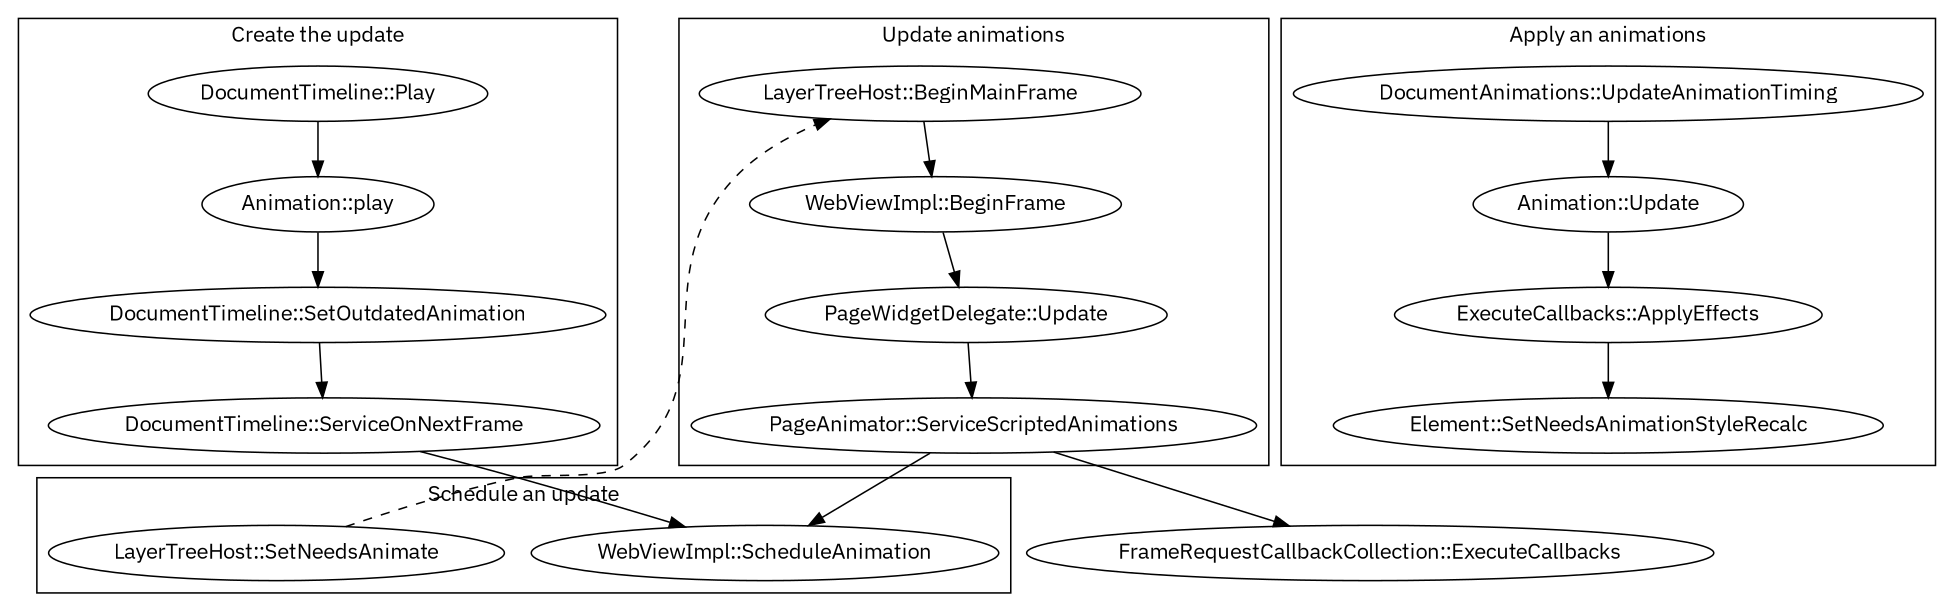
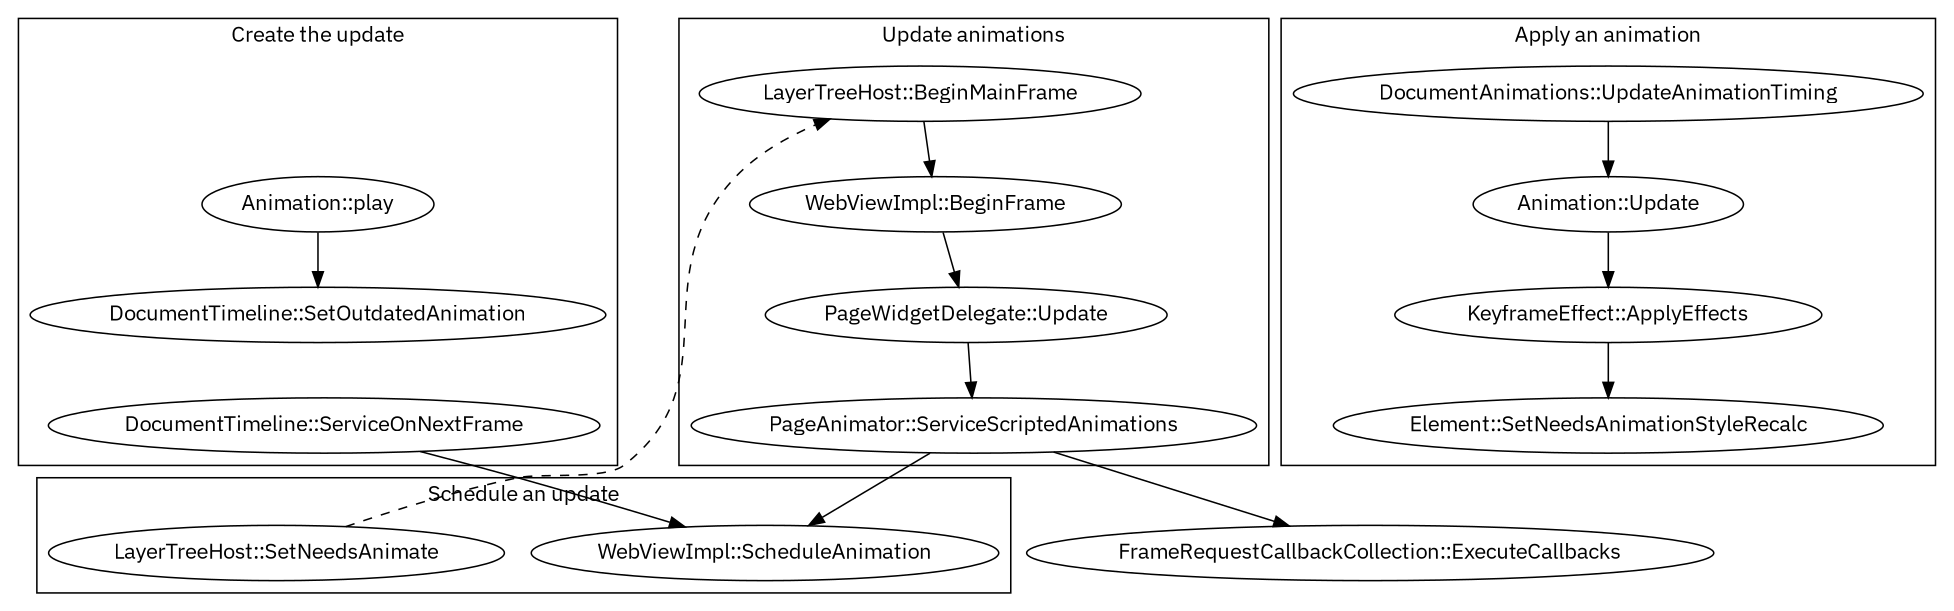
(1608, 36) -> (1608, 36)
(318, 94) -> none
(1608, 315) -> (1608, 315)
(321, 363) -> none
